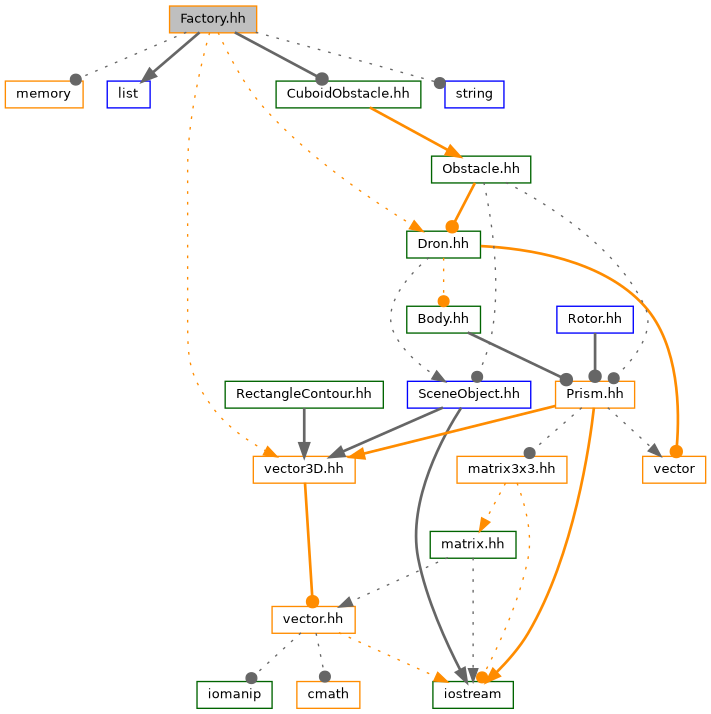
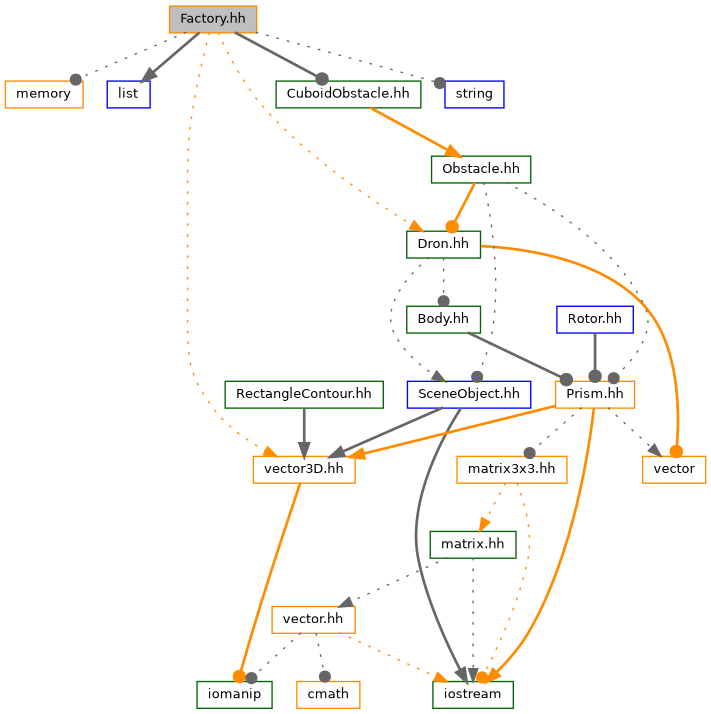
(444, 277) -> (444, 277)
(309, 539) -> (269, 577)
